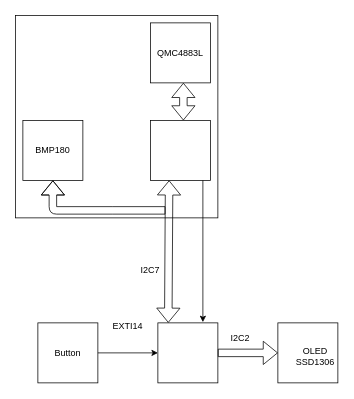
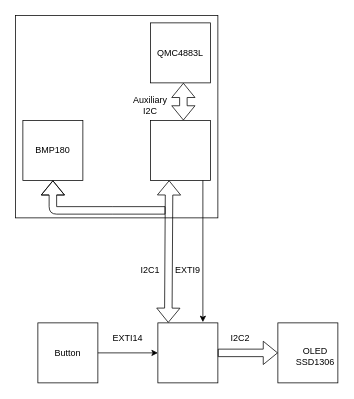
none -> (150, 105)
(150, 270) -> (150, 270)
none -> (188, 270)
(128, 327) -> (128, 338)
